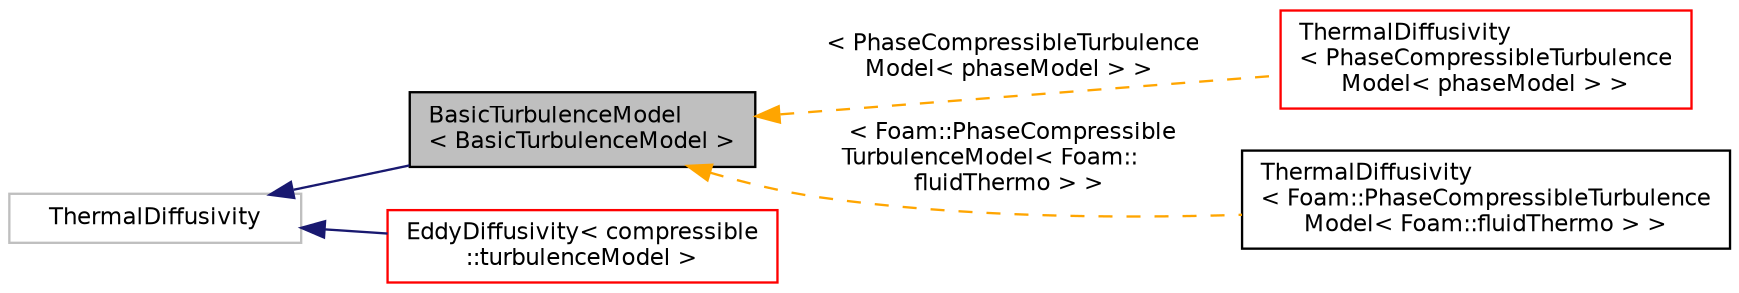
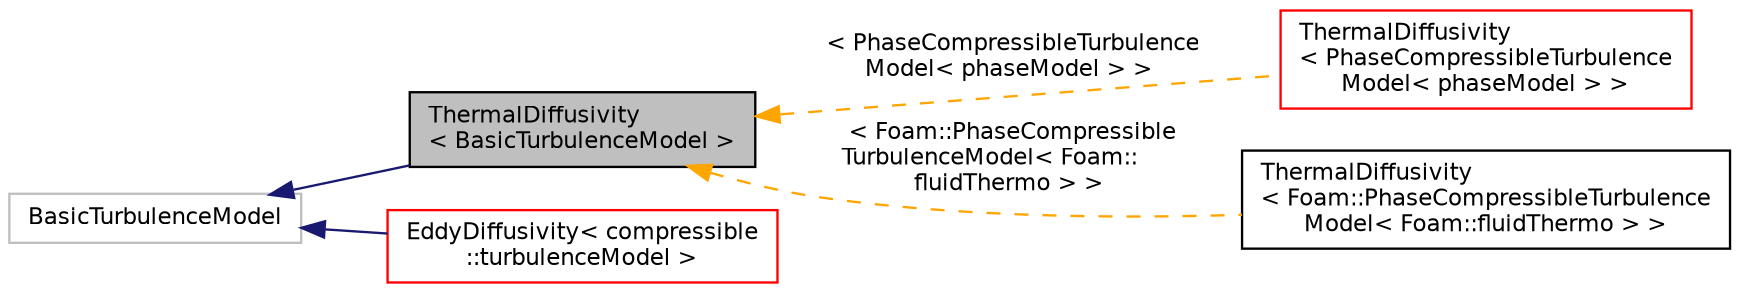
(583, 130) -> (583, 130)
(155, 218) -> (155, 218)
